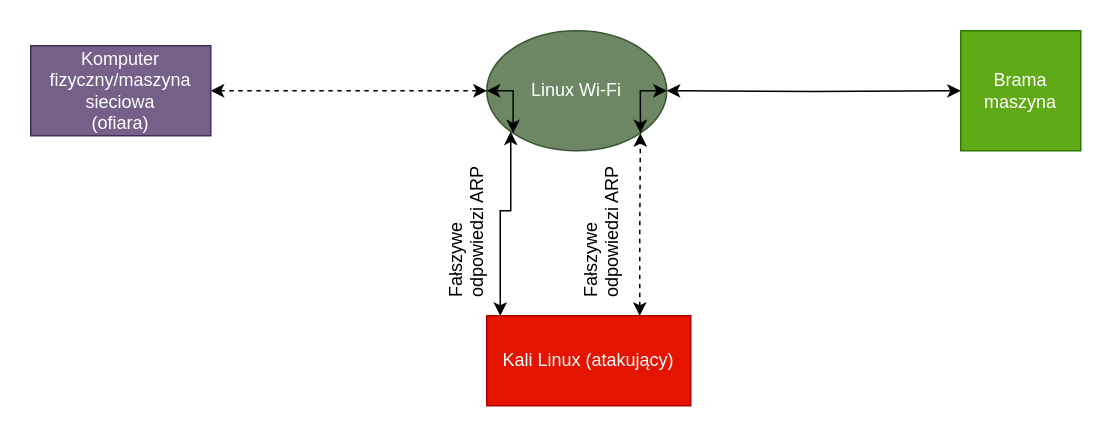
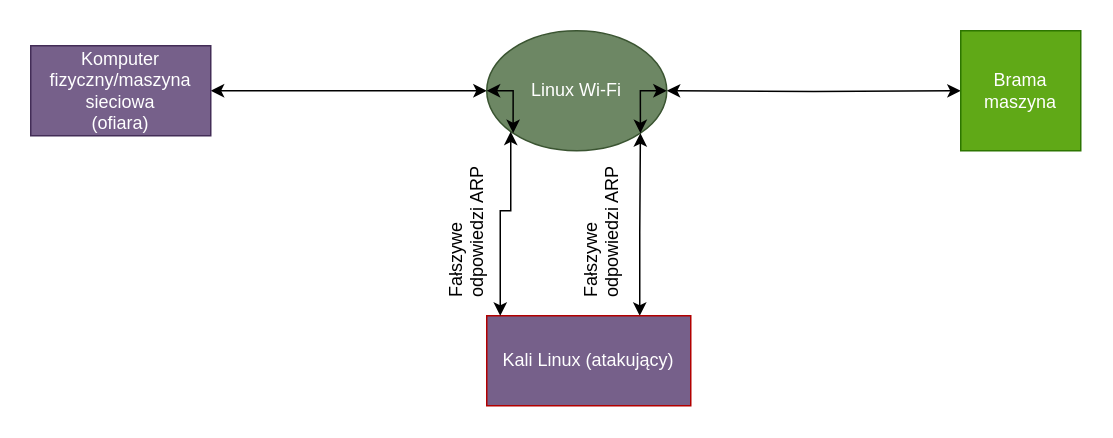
(347, 91) -> (347, 91)
(640, 223) -> (640, 223)
(589, 361) -> (589, 361)
